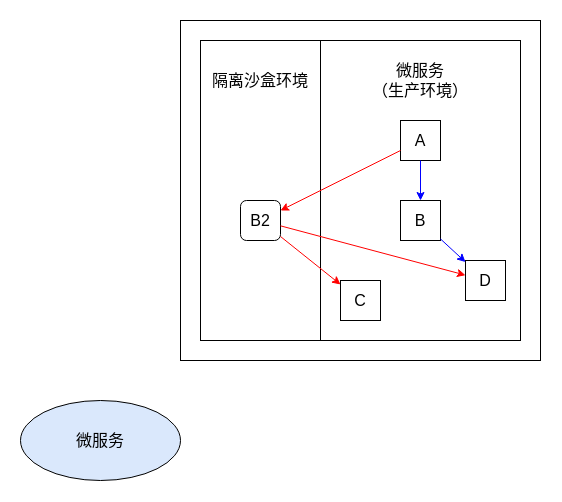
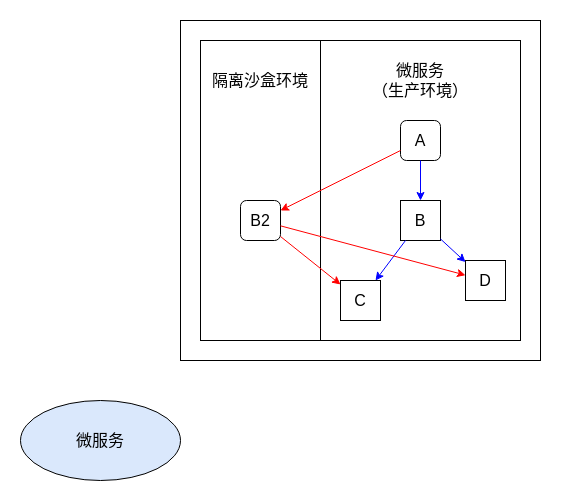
(421, 141) -> (421, 141)
none -> (393, 258)
